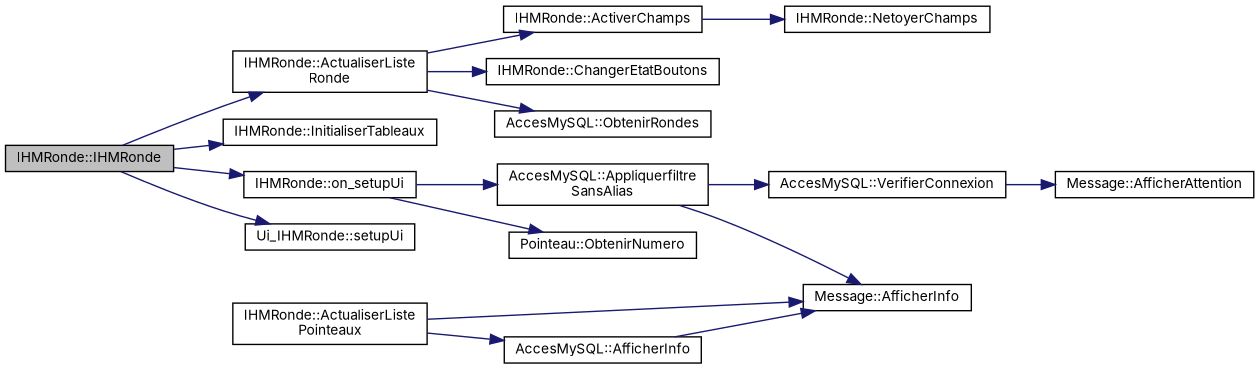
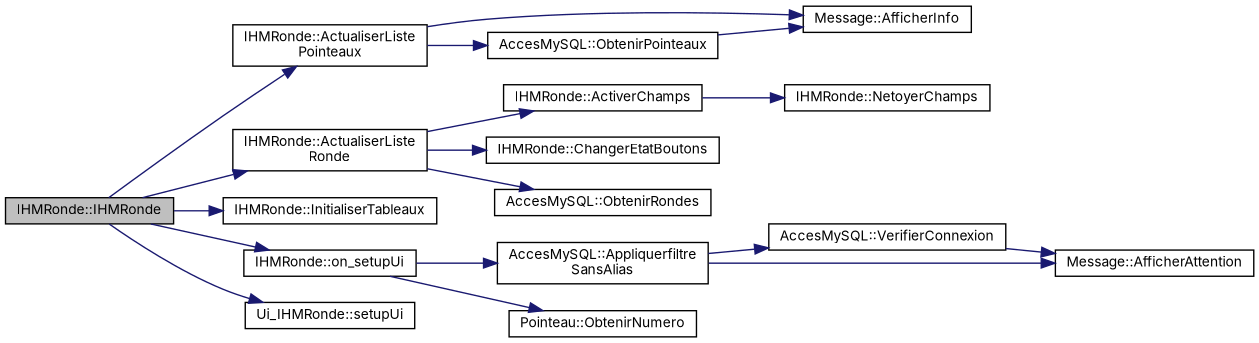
none -> (196, 135)
(766, 238) -> (875, 263)
(603, 350) -> (603, 45)
